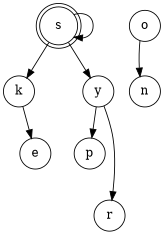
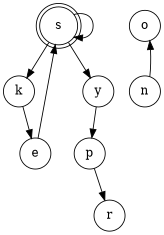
(139, 54) -> (151, 63)
none -> (46, 96)
(114, 148) -> (98, 180)
